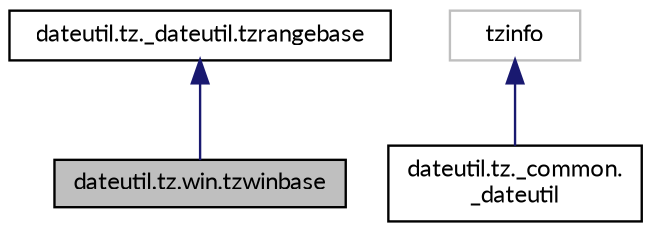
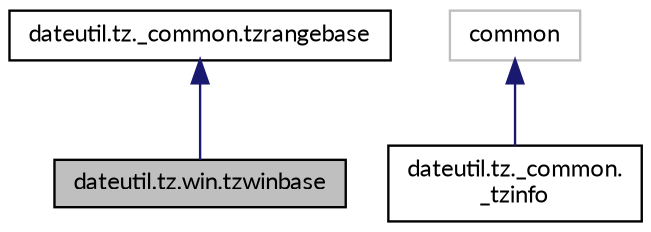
(200, 36) -> (200, 36)
(515, 36) -> (515, 36)
(515, 184) -> (515, 184)
